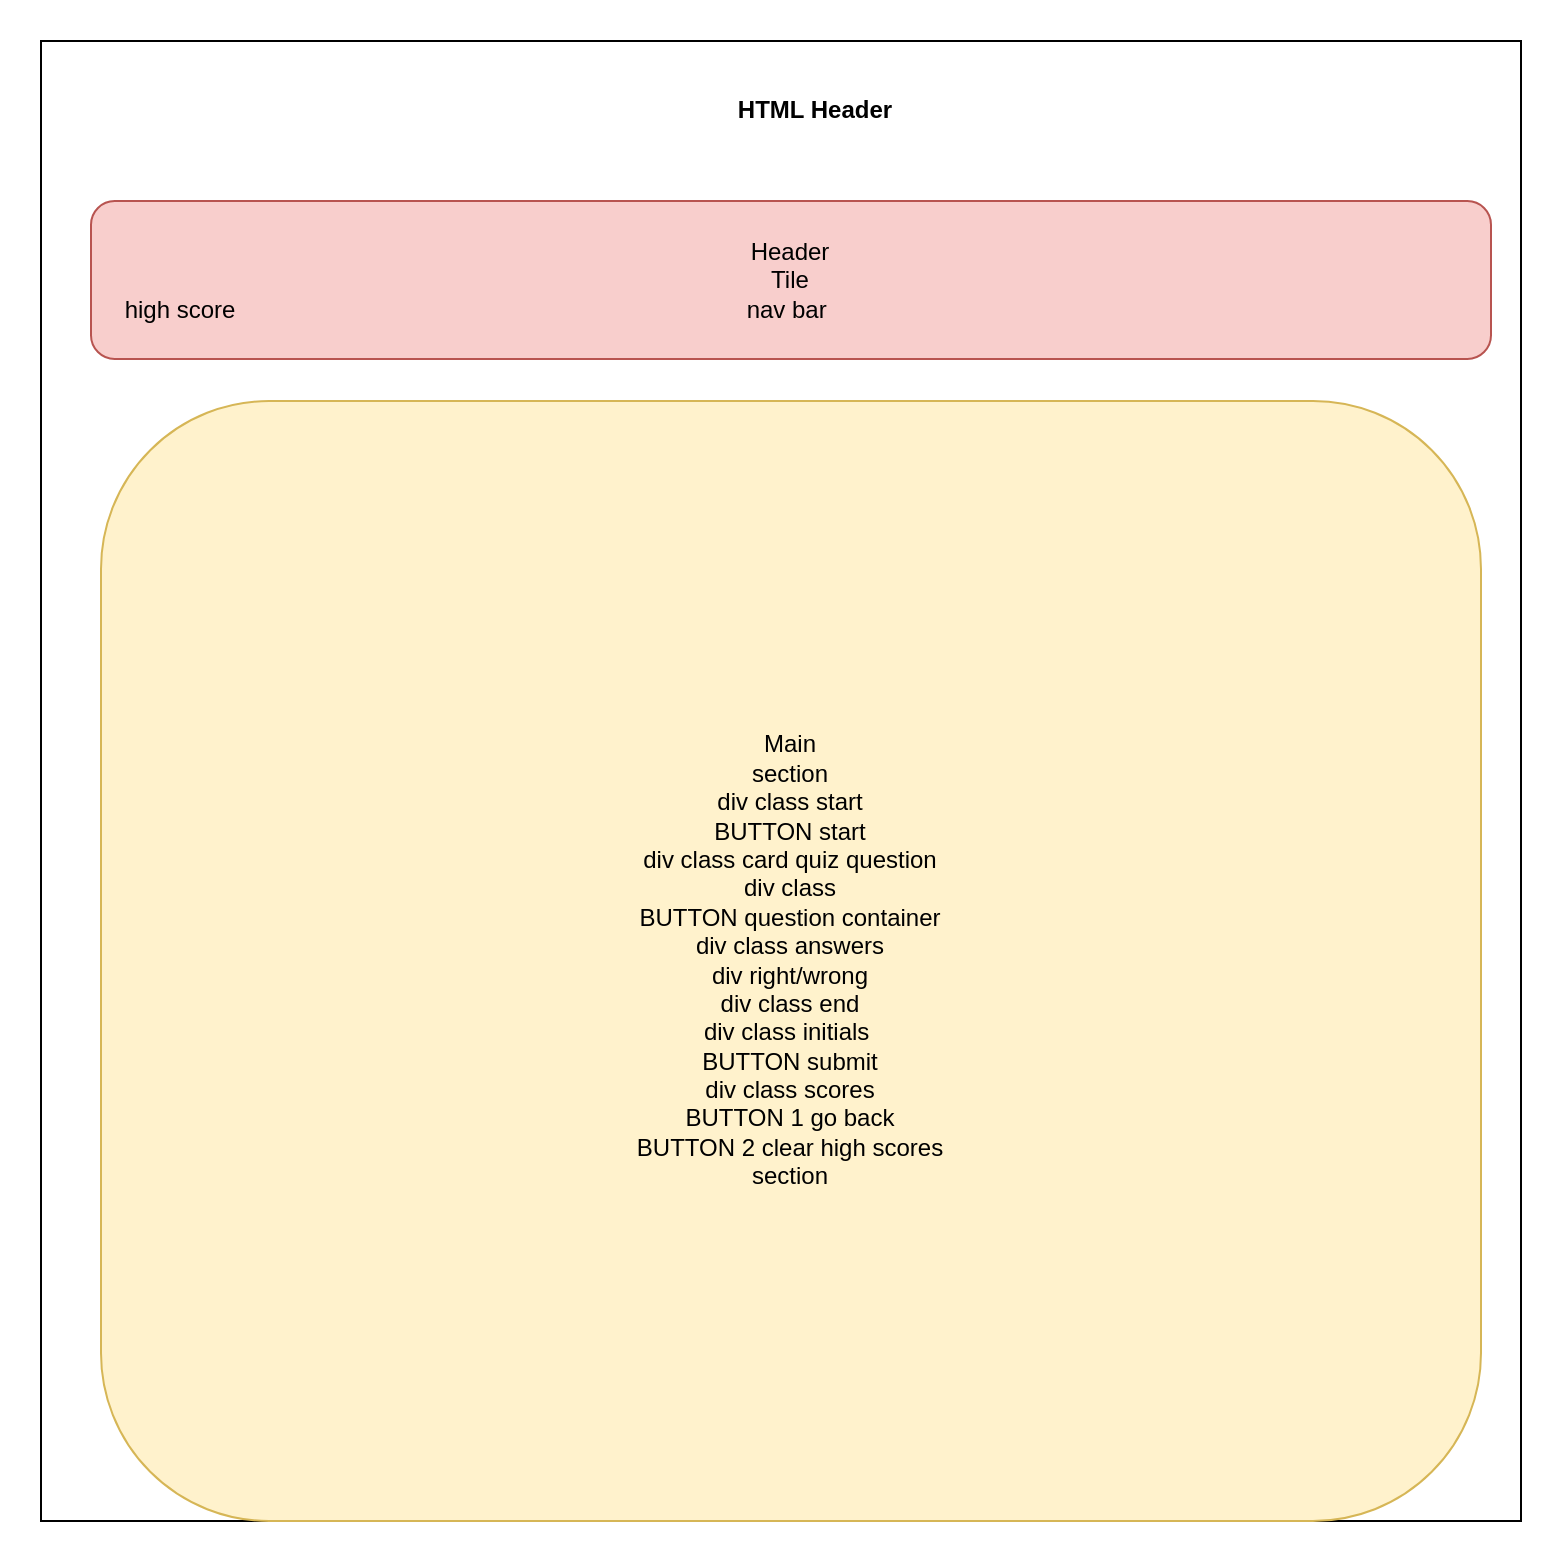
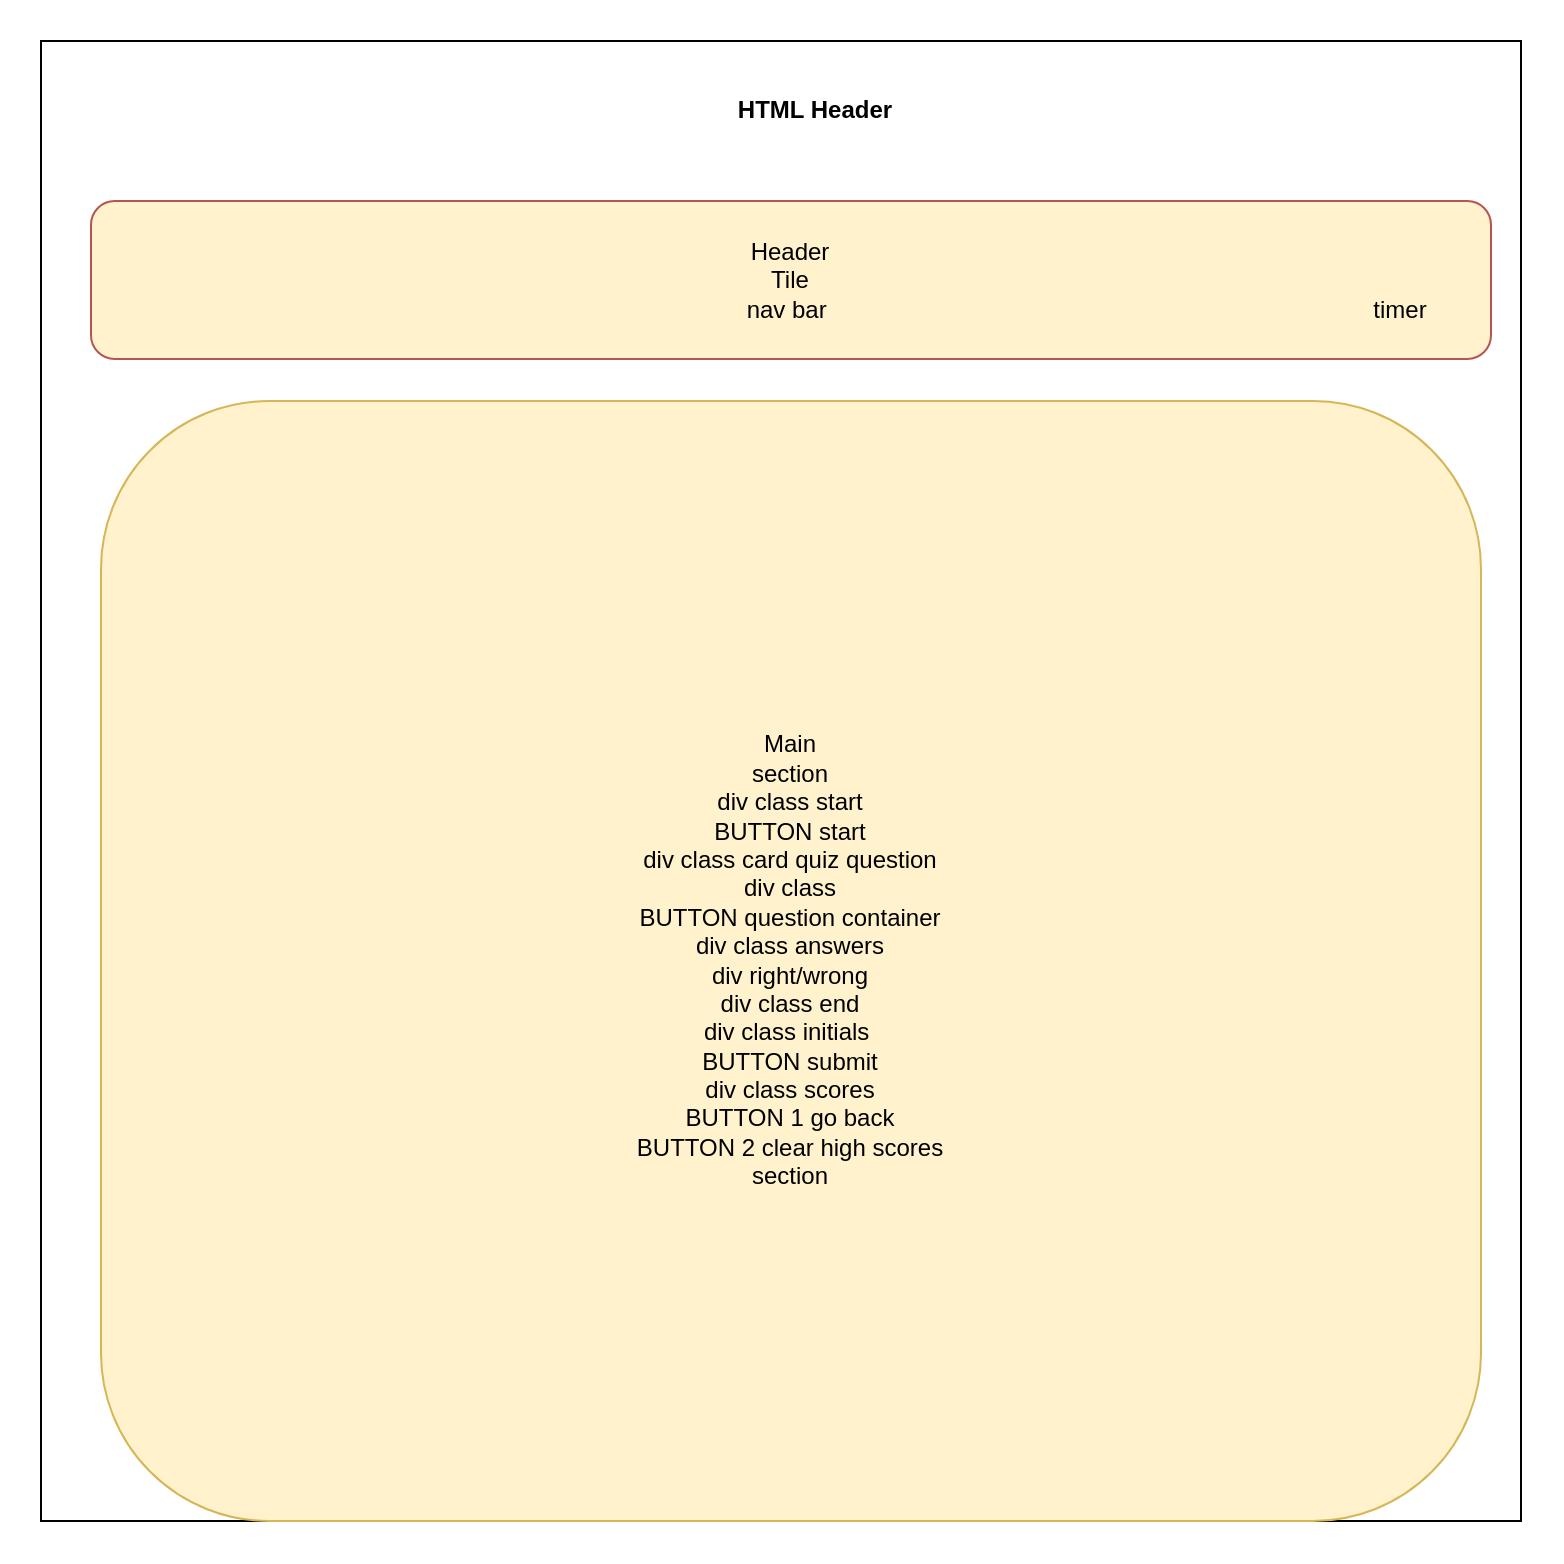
(791, 280) -> (791, 280)
(181, 311) -> none
none -> (1401, 311)
